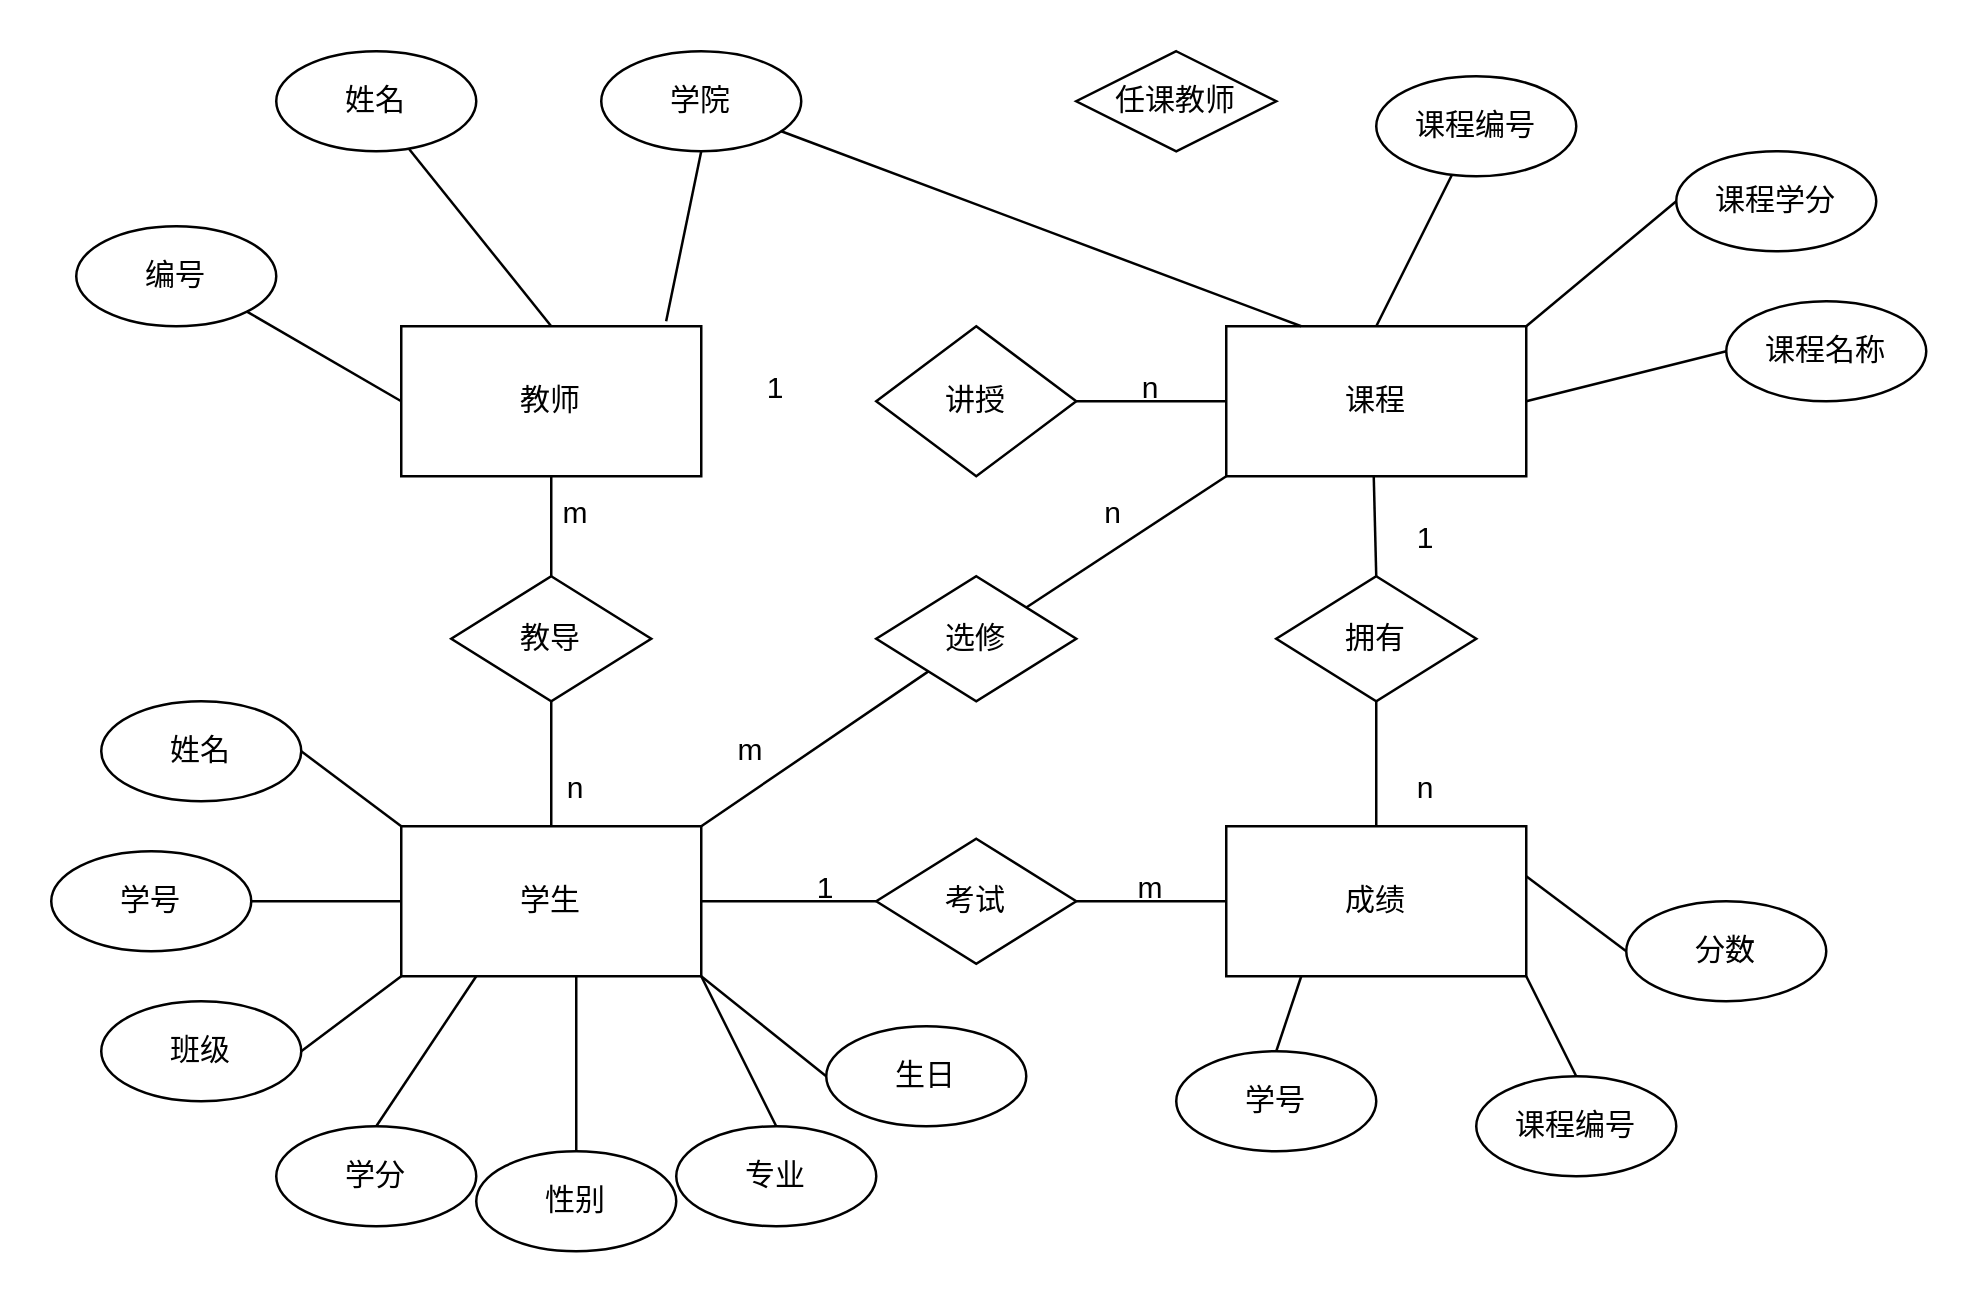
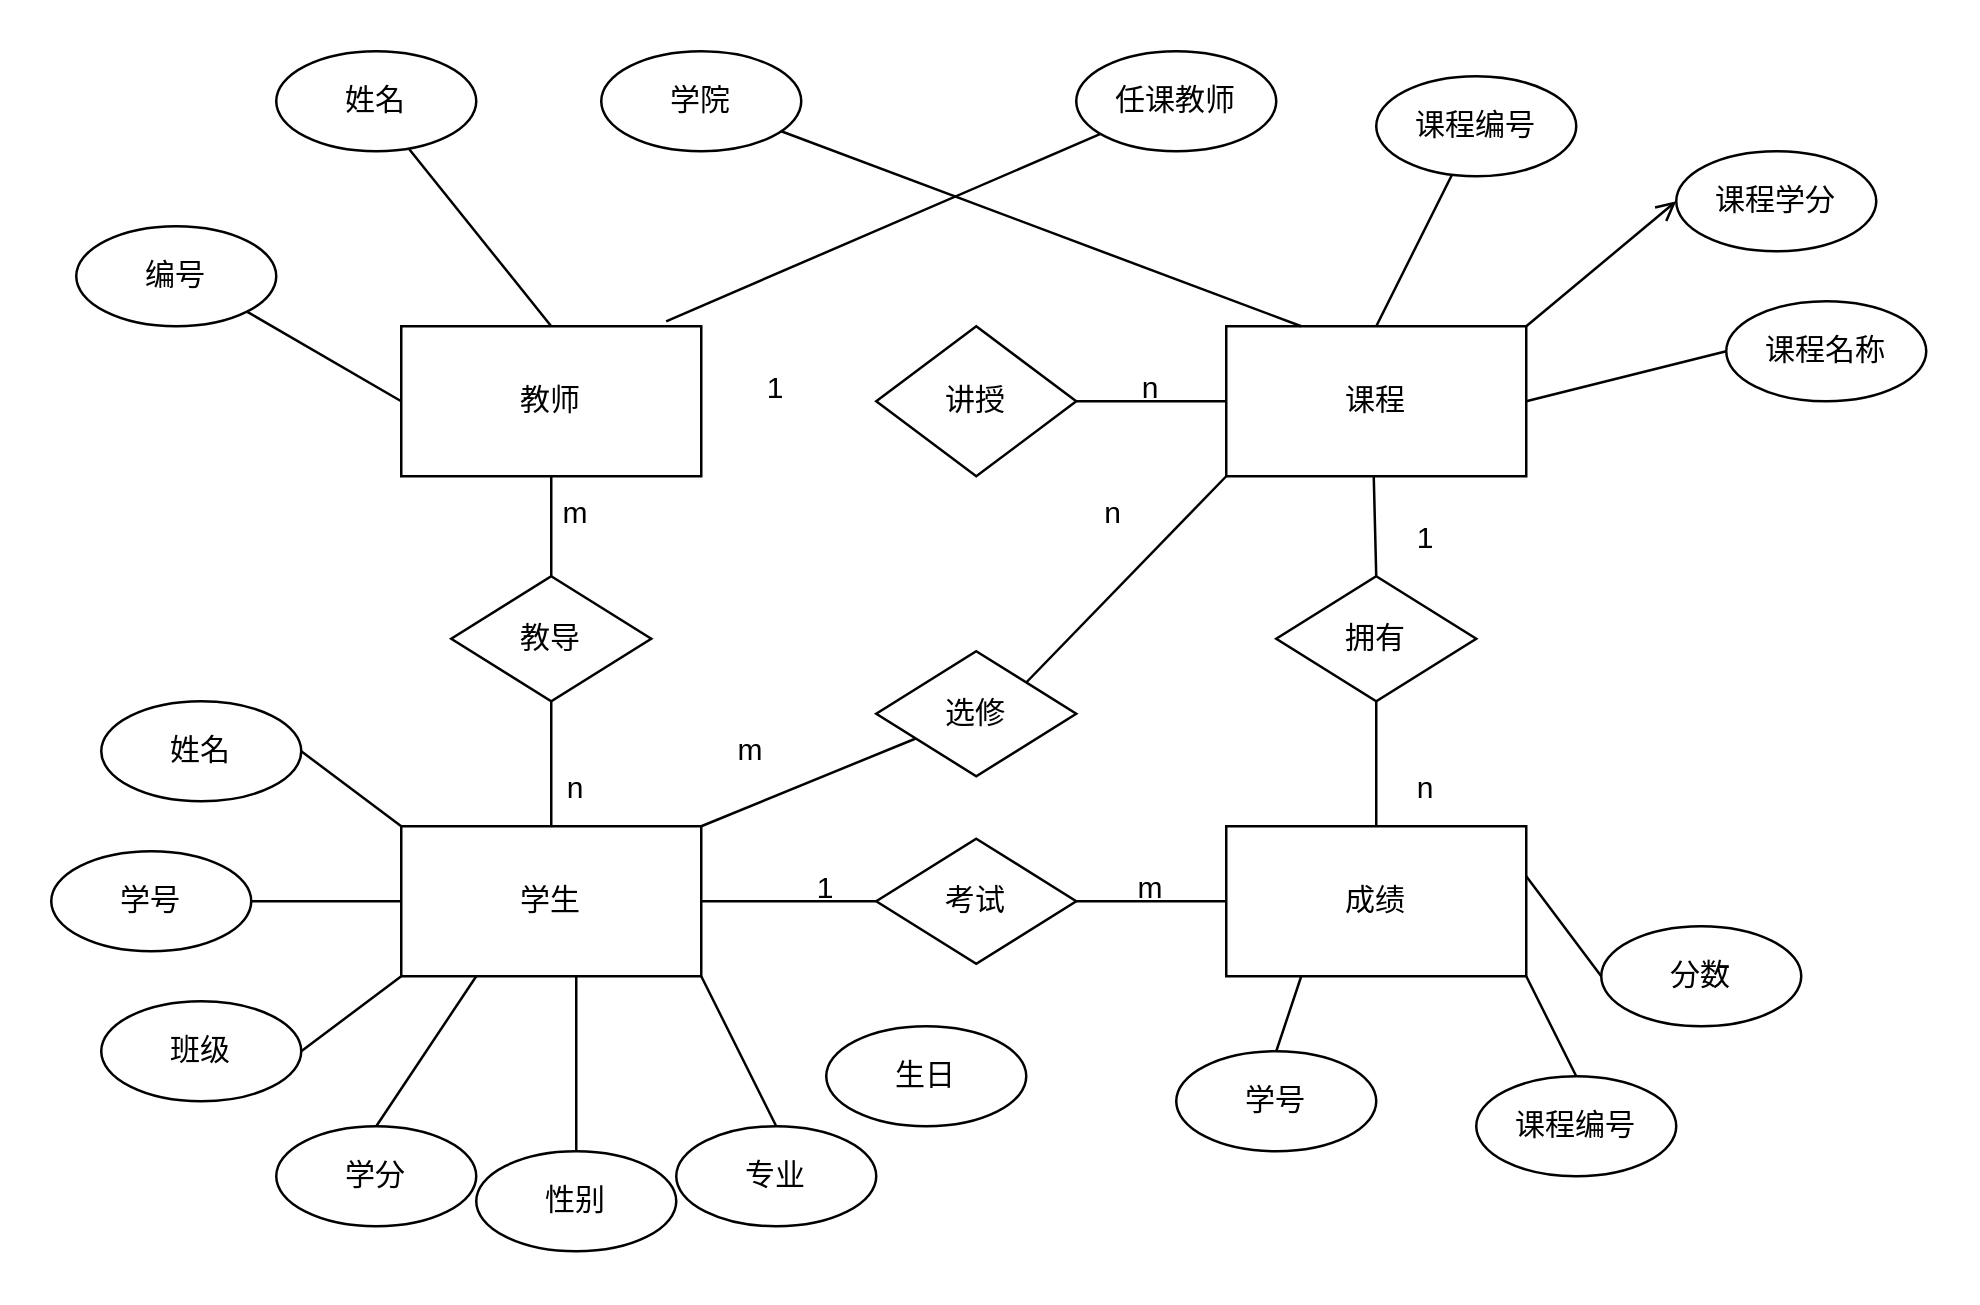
(1176, 101) -> (1176, 101)
(1672, 205) -> (1669, 207)
(684, 237) -> (808, 260)
(976, 639) -> (976, 714)
(1726, 951) -> (1701, 976)
(767, 1029) -> none
